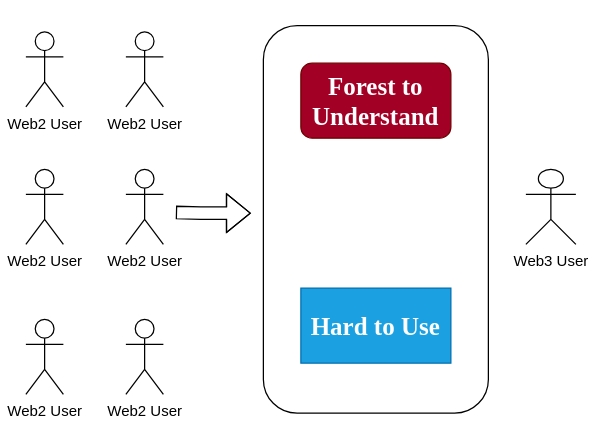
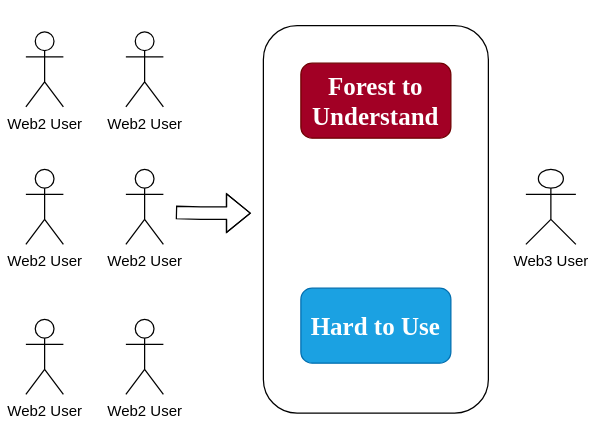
(376, 326) -> (376, 326)
